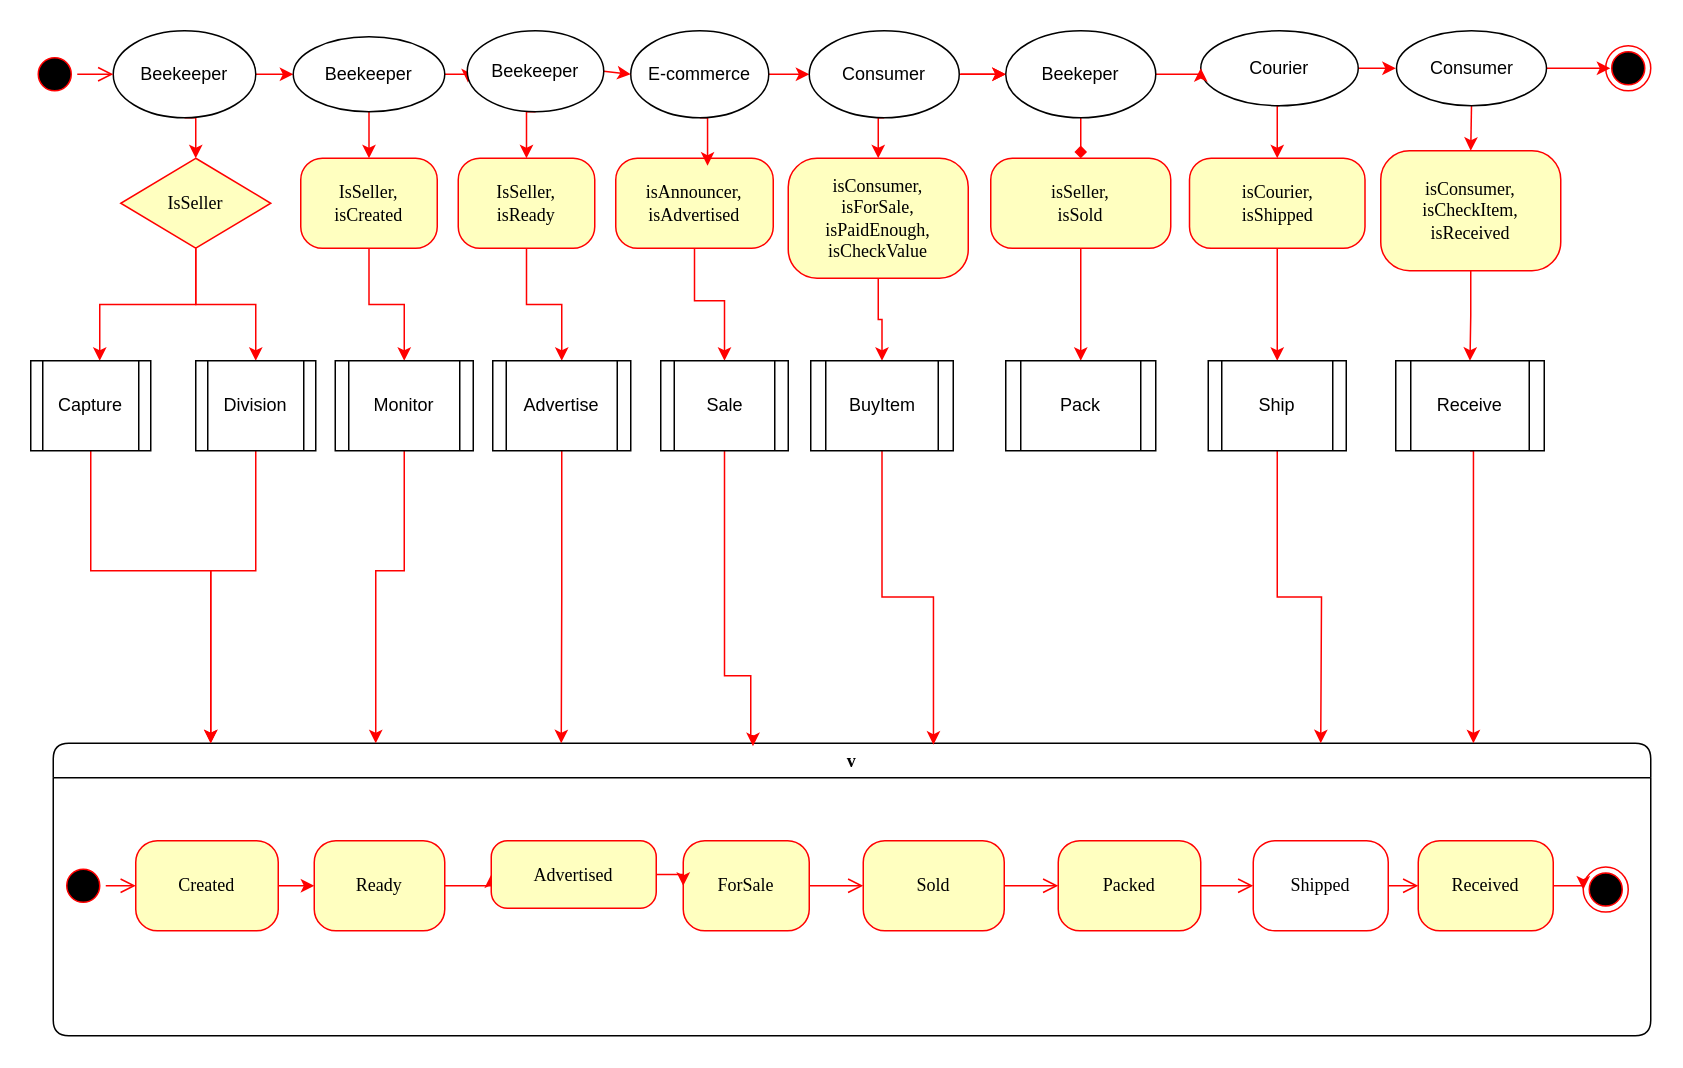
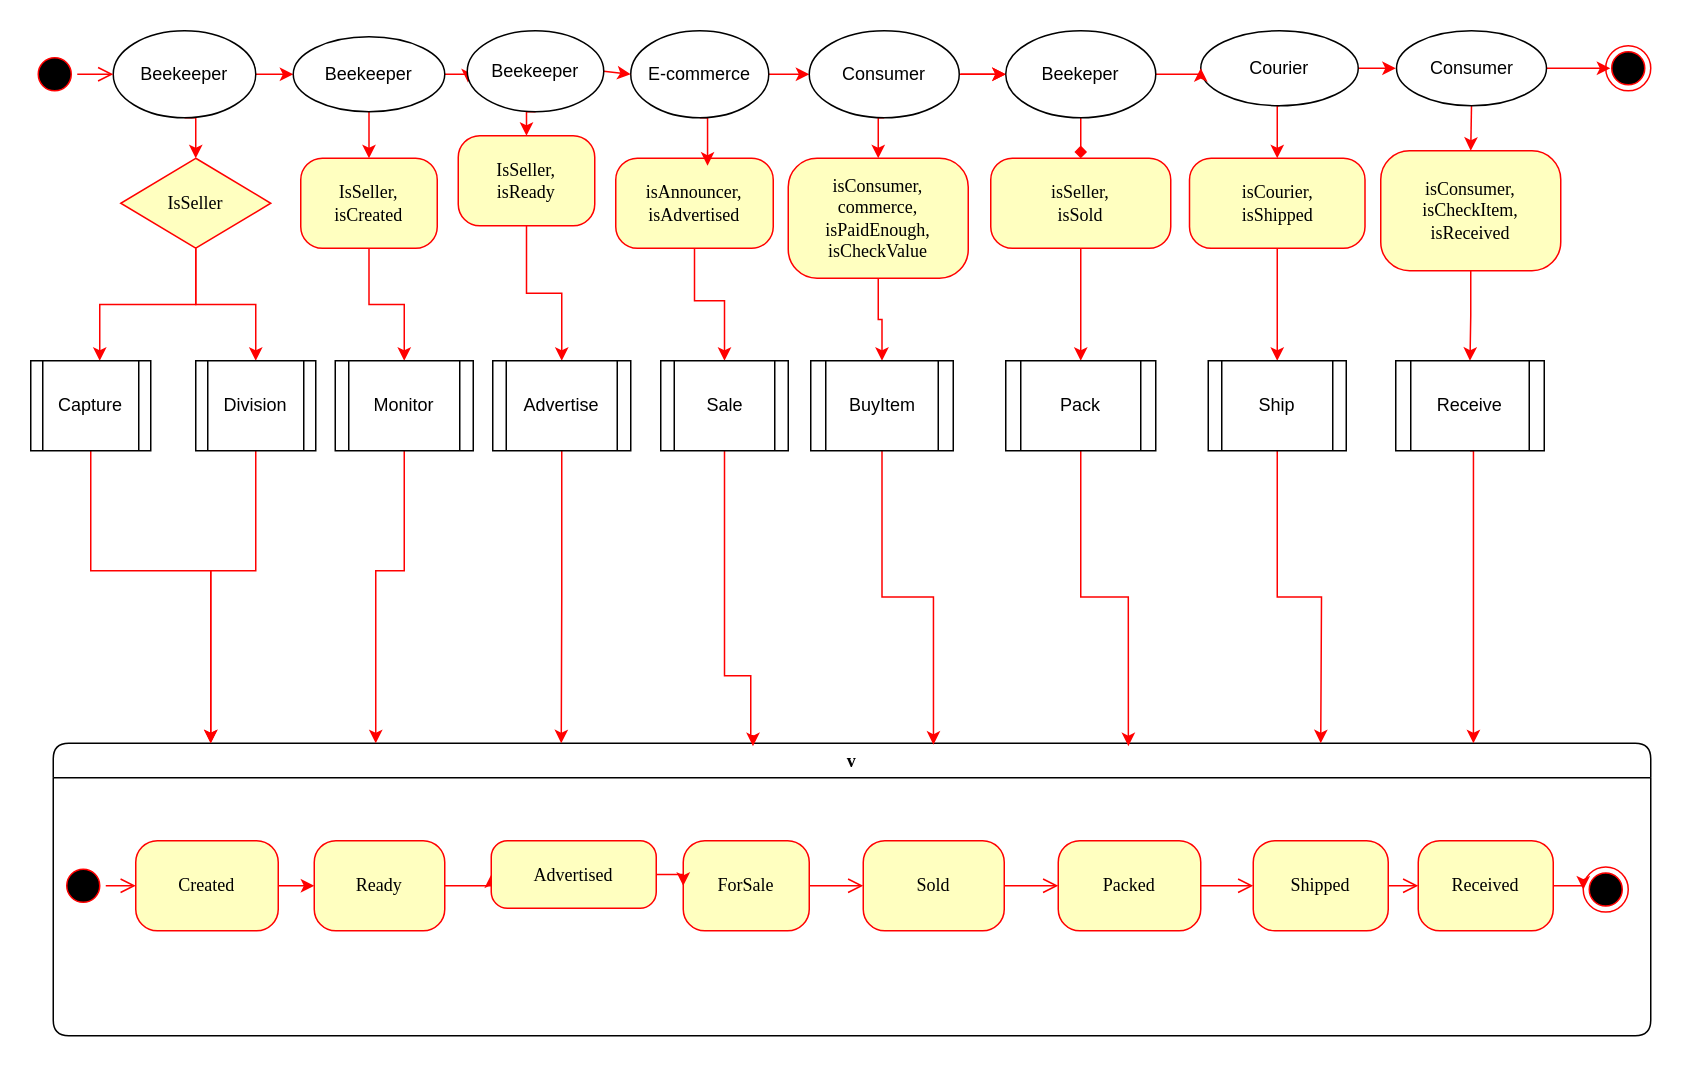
(527, 203) -> (527, 181)
(878, 218) -> (878, 218)
none -> (1101, 597)
(1321, 886) -> (1321, 886)
